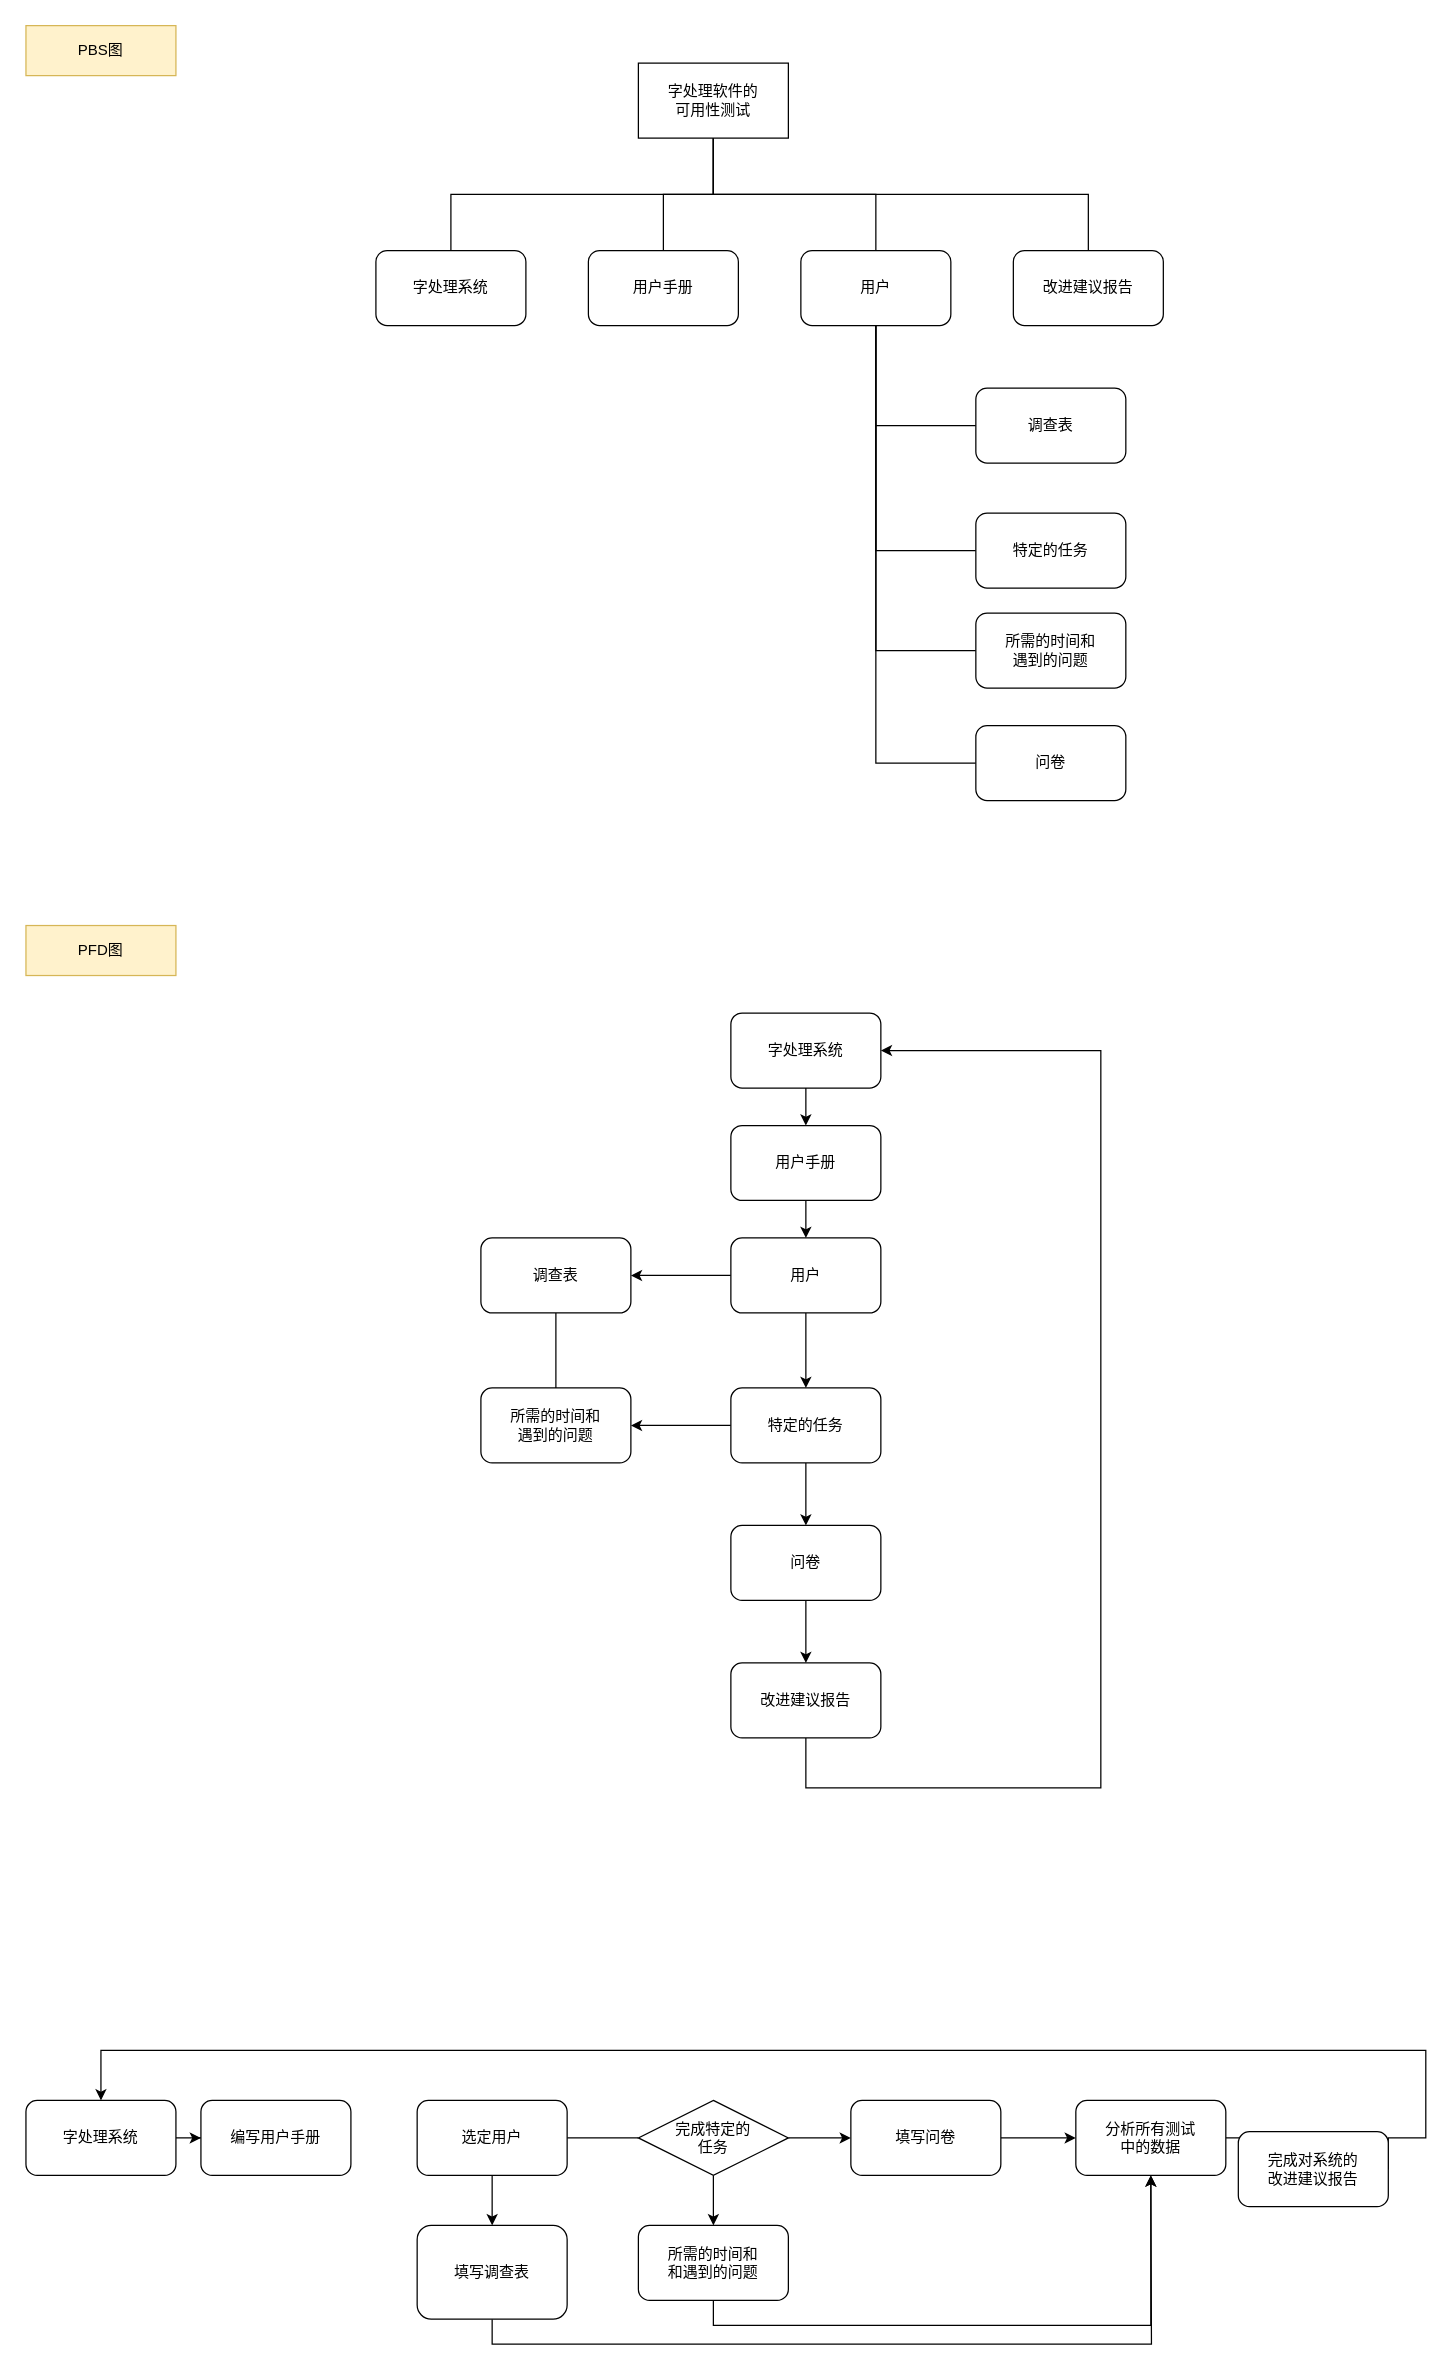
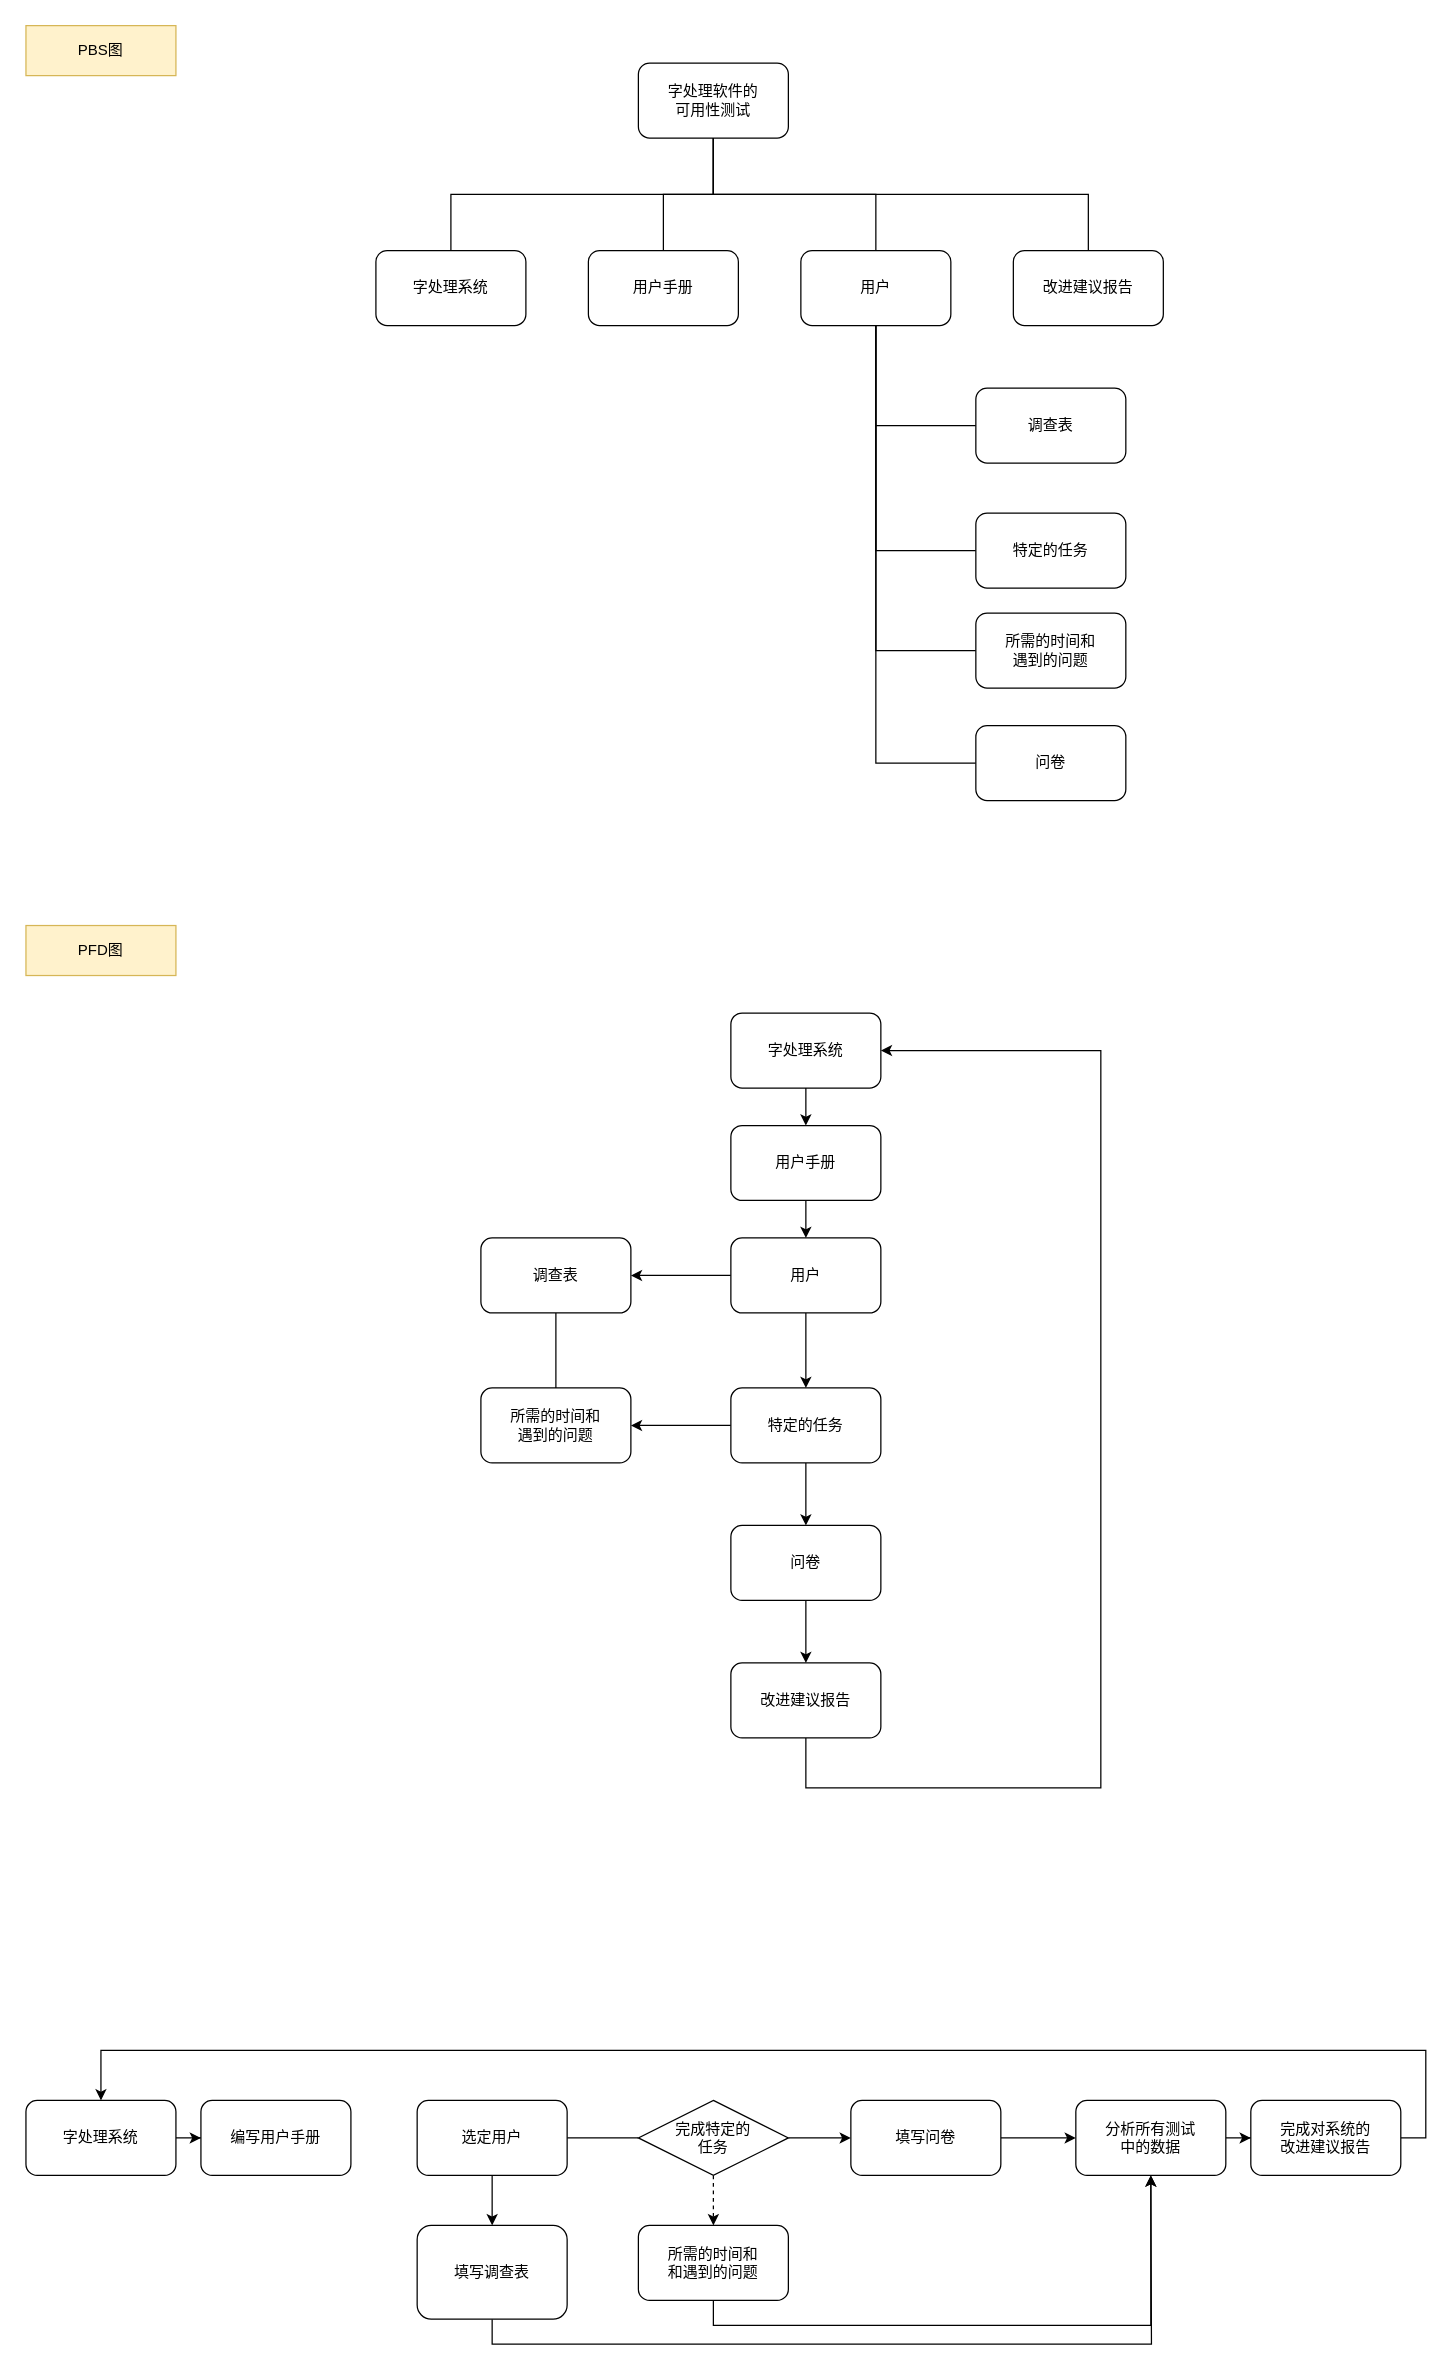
(713, 101) -> (713, 101)
(1313, 2169) -> (1326, 2138)
(713, 2195) -> (713, 2195)
